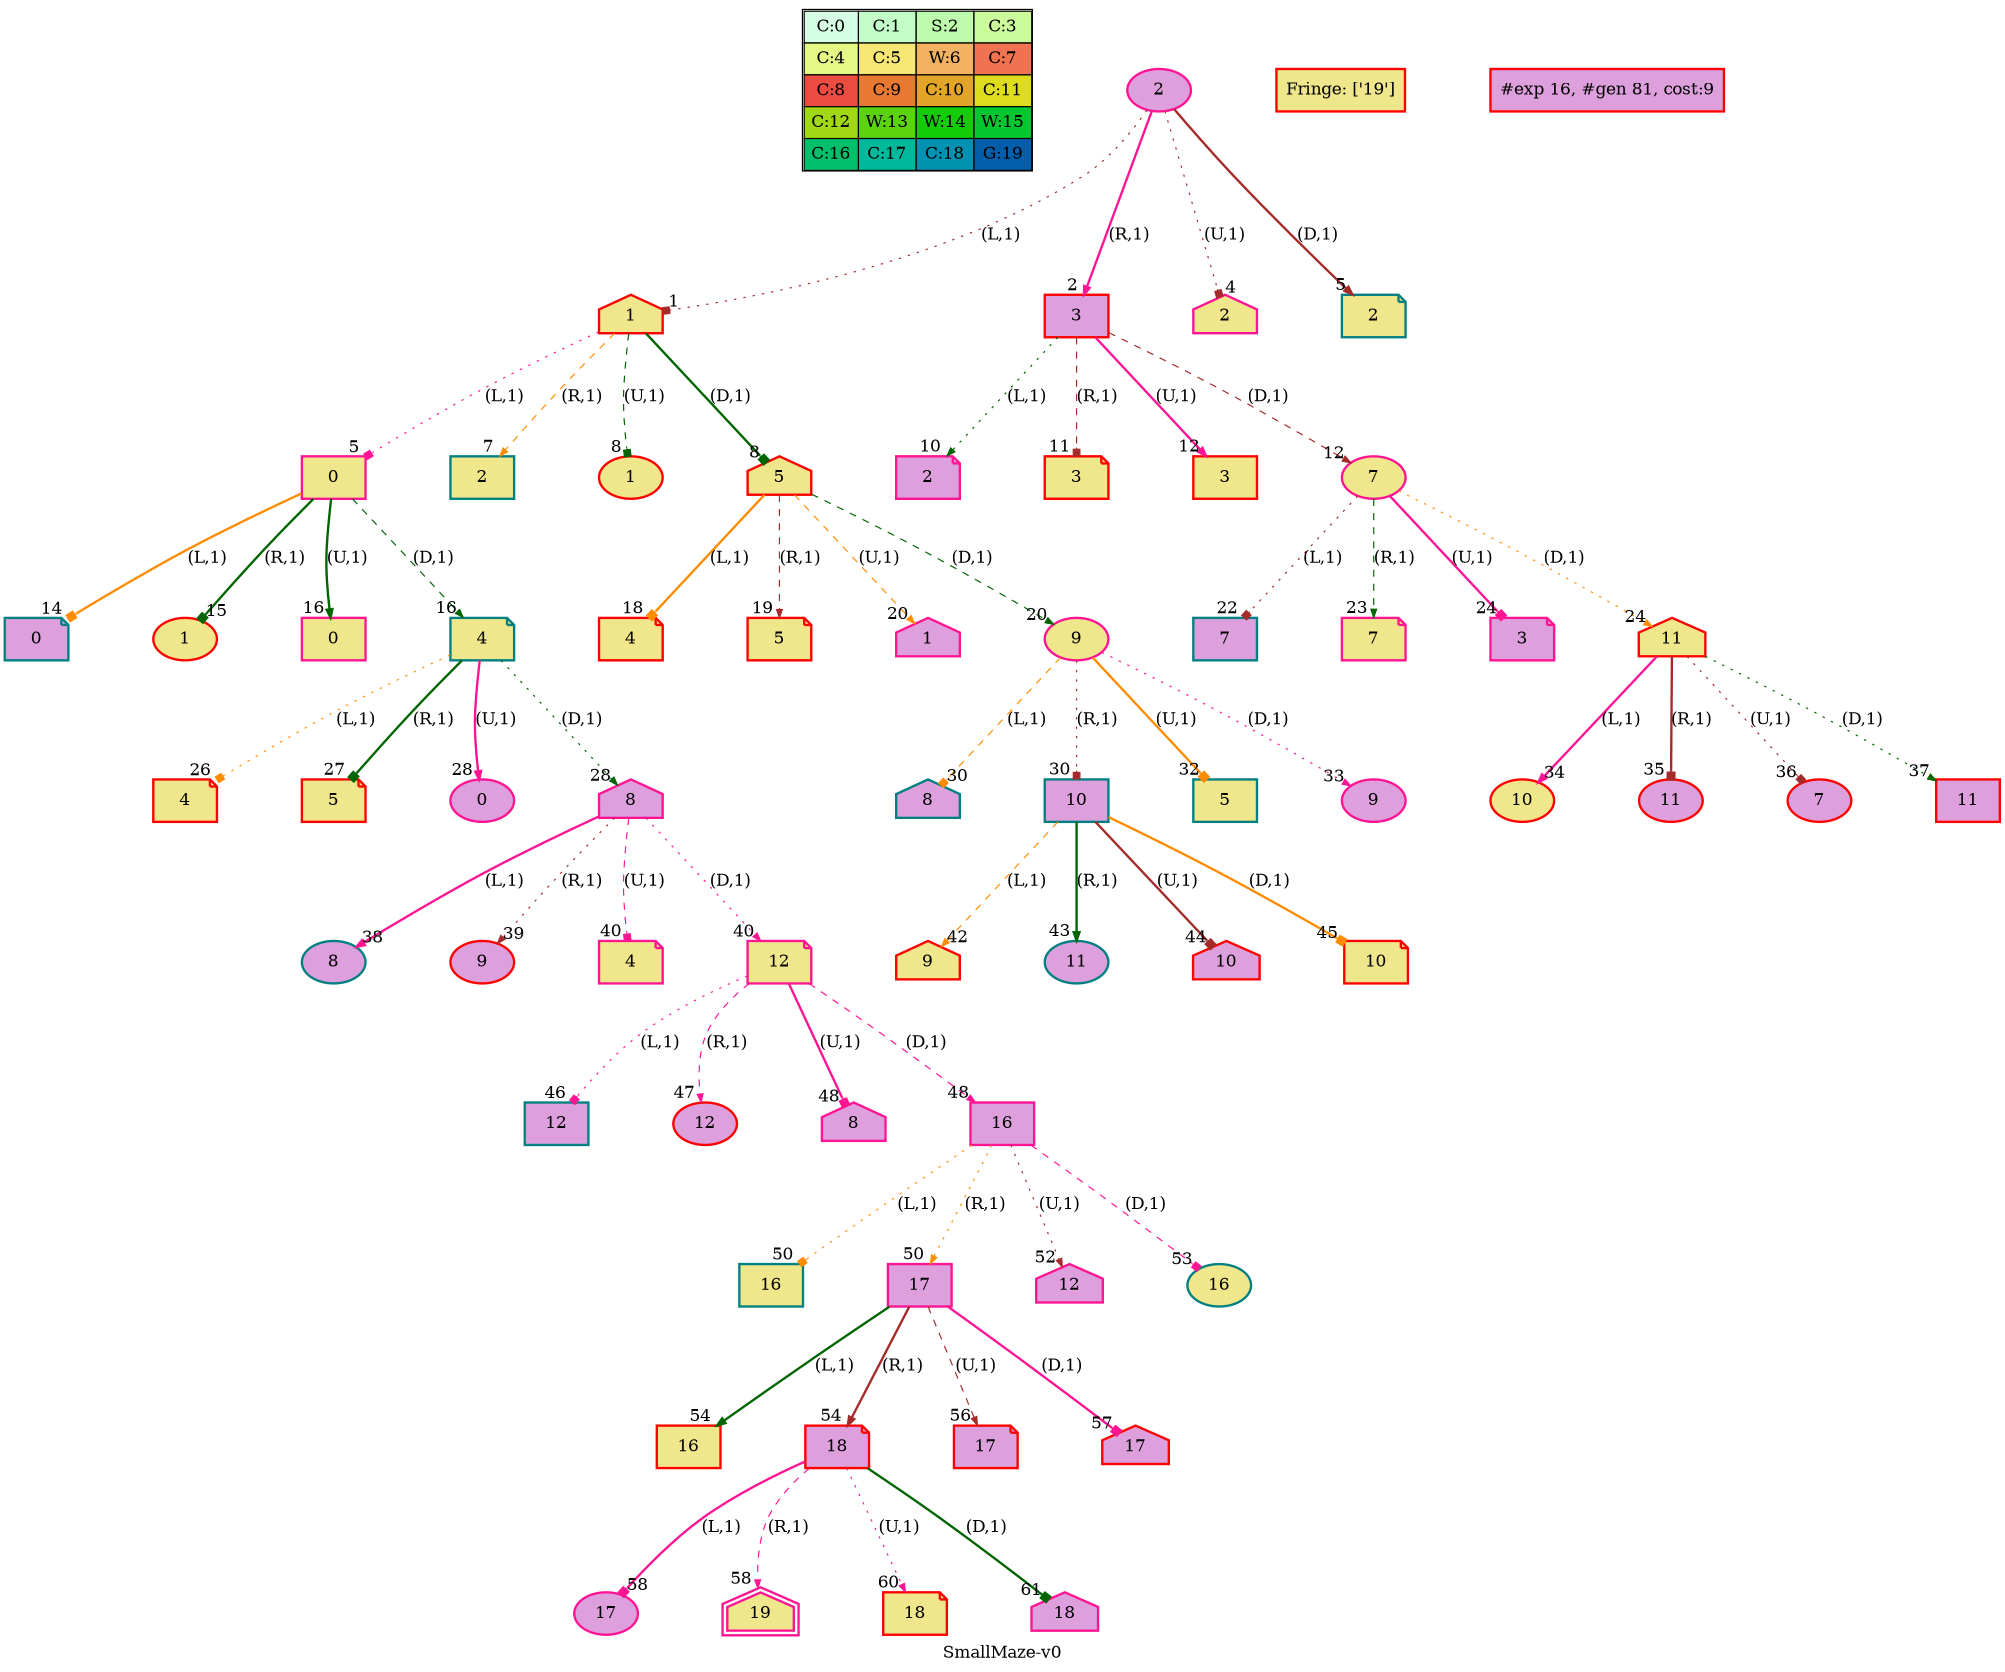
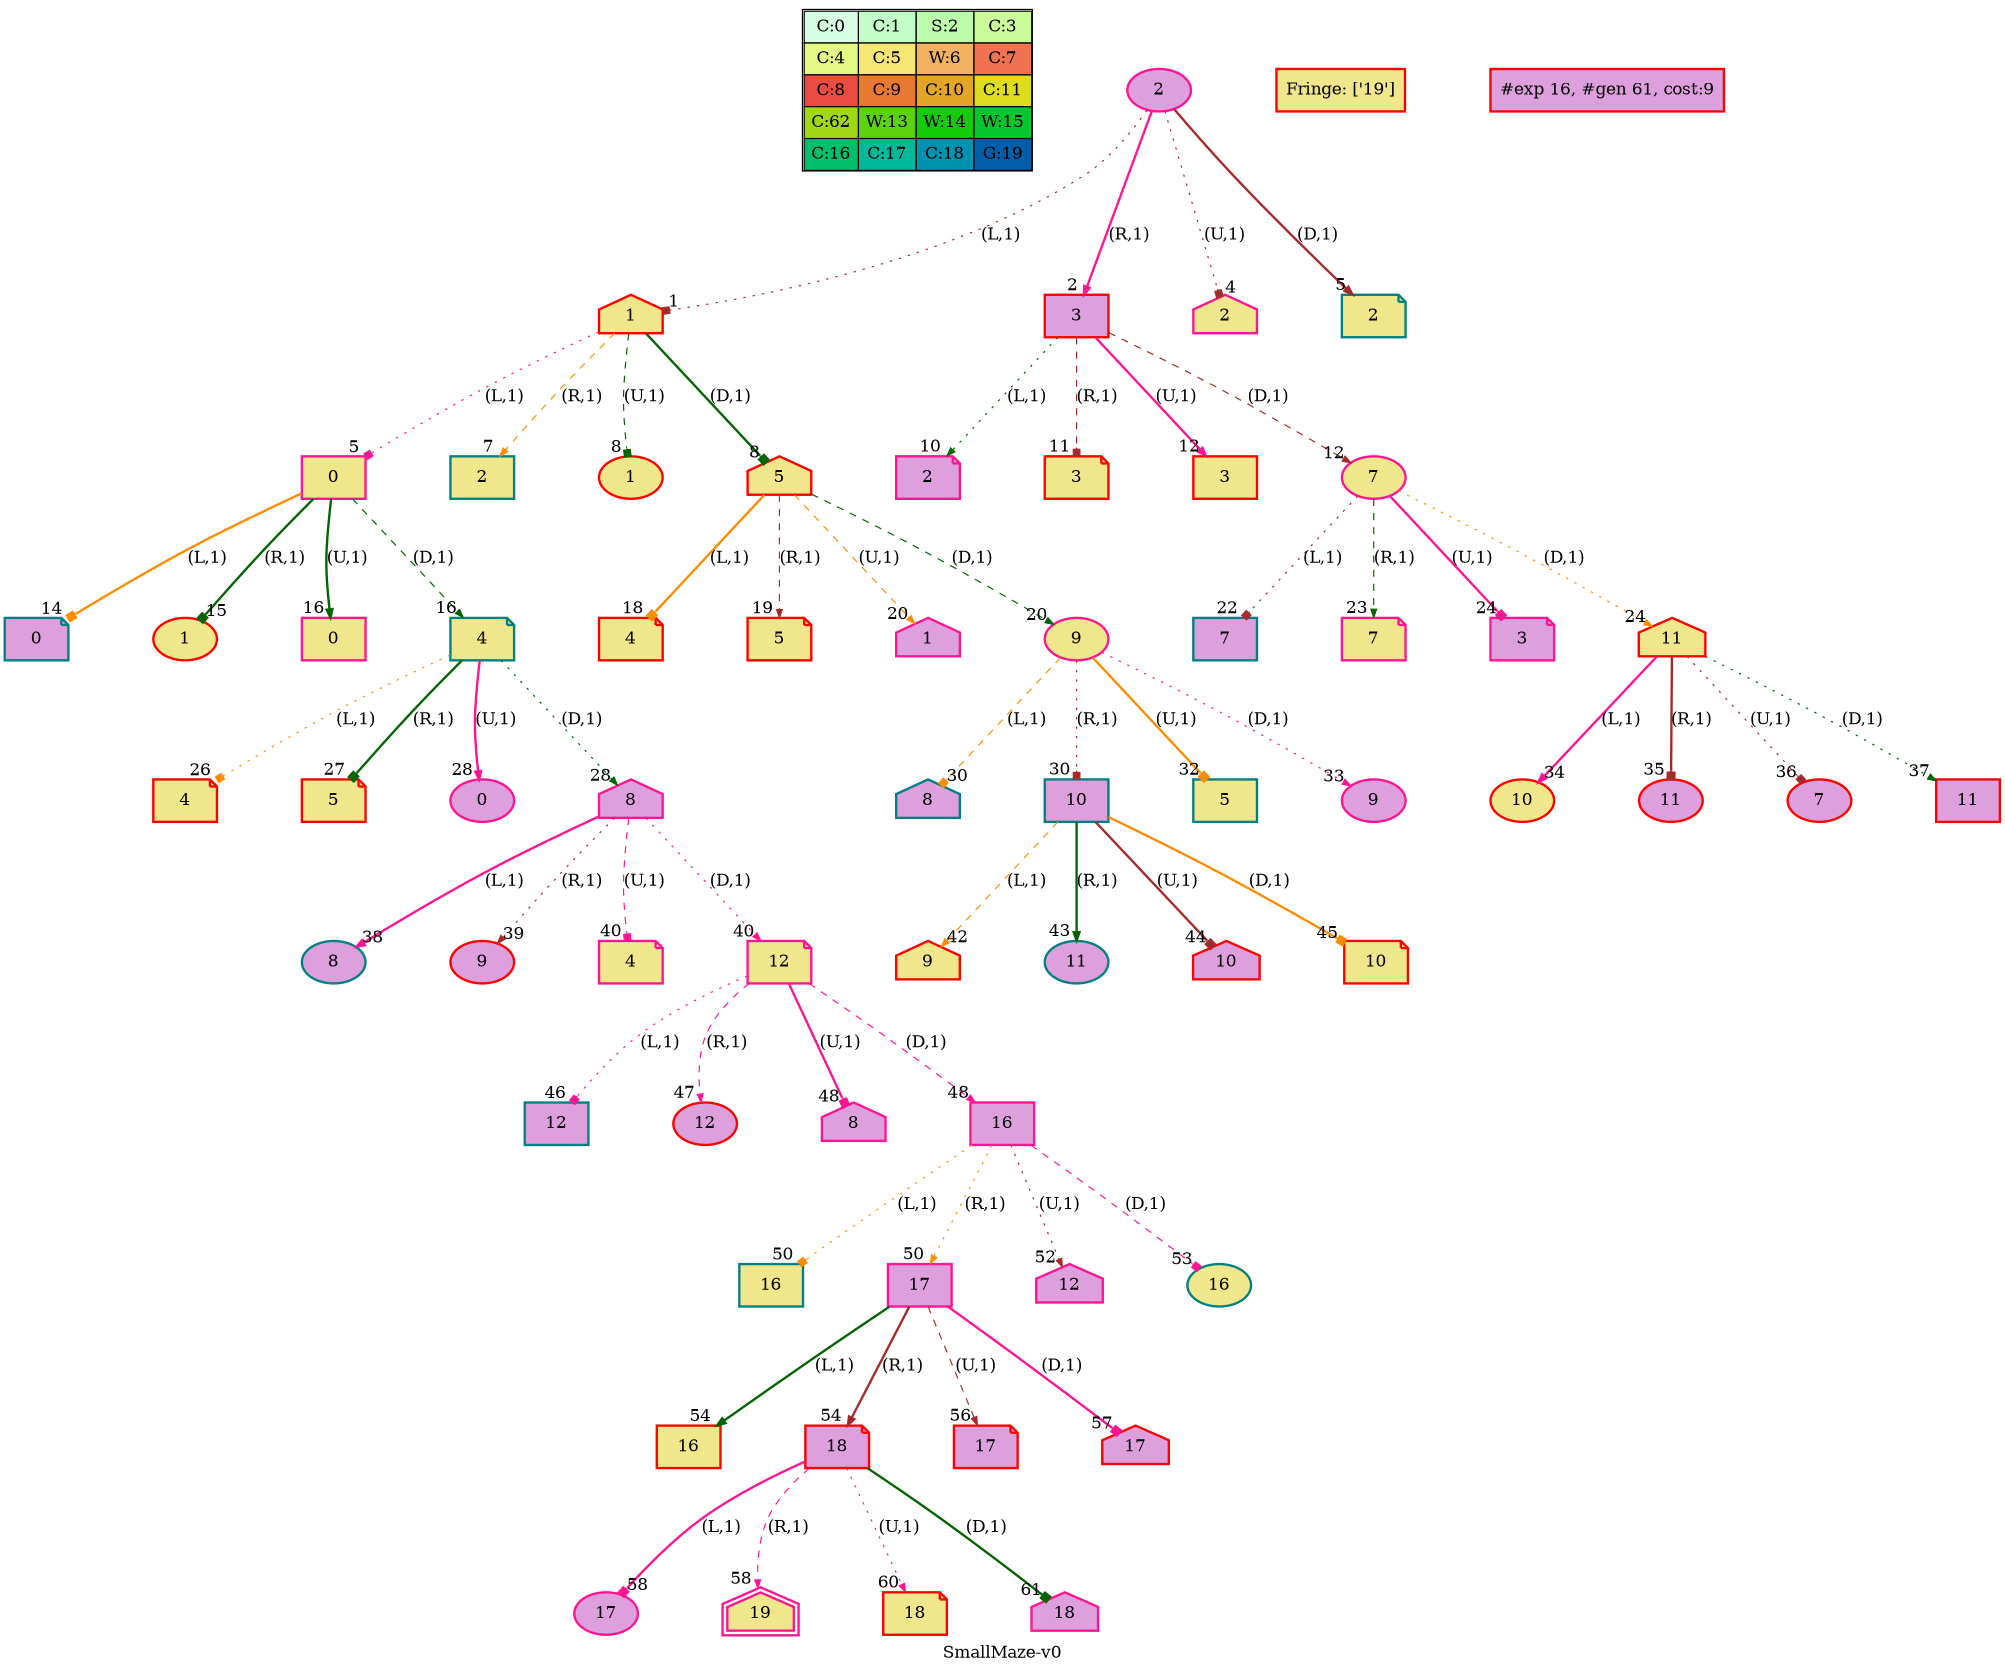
(1607, 90) -> (1607, 90)
(831, 122) -> (831, 122)
